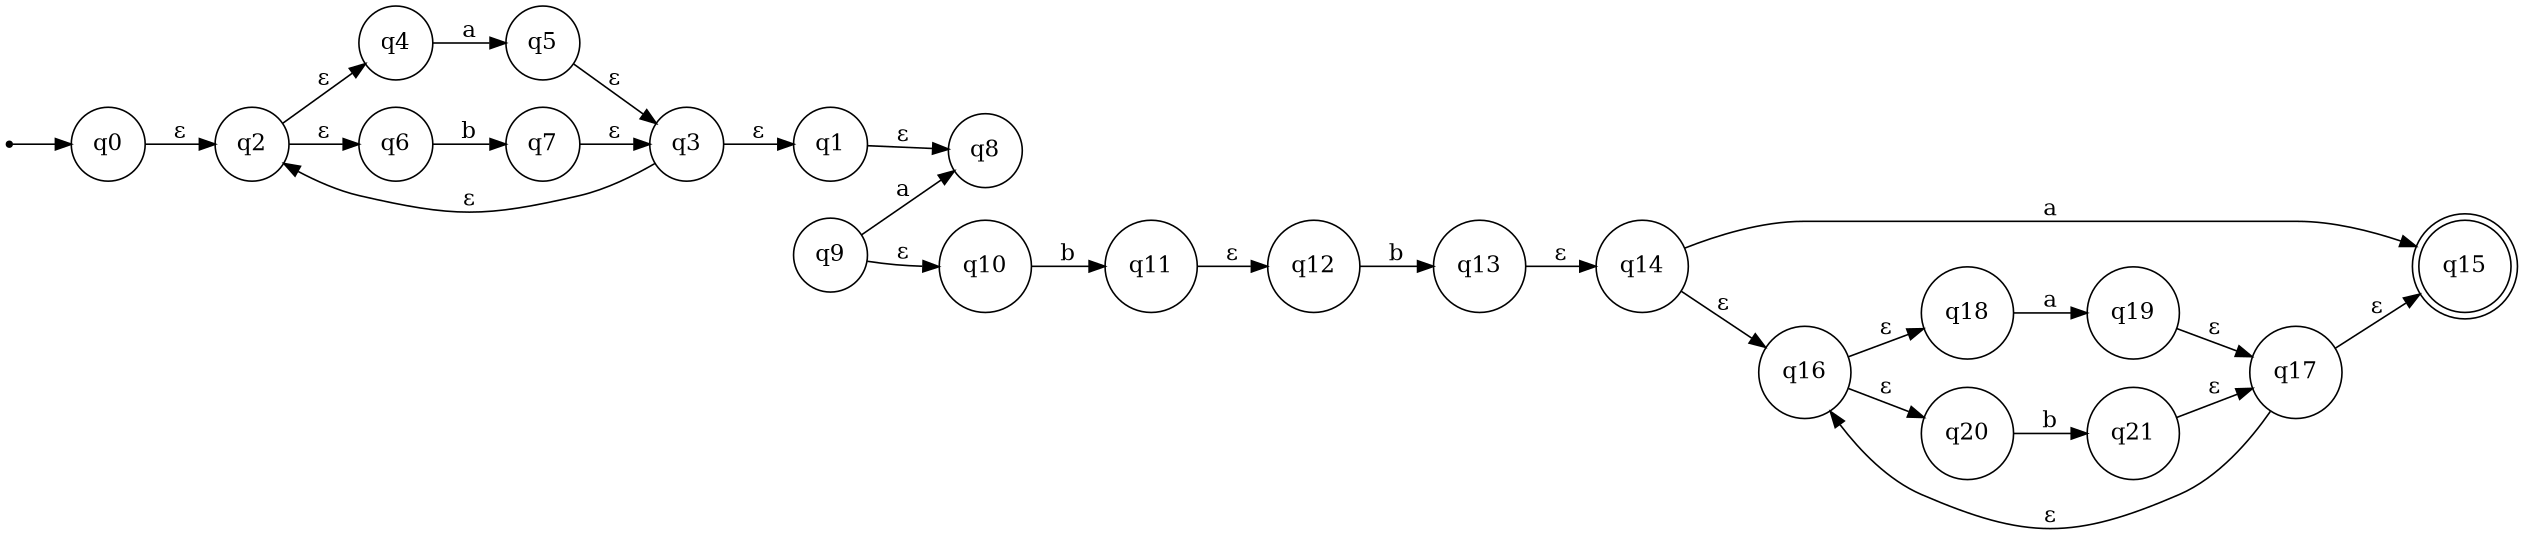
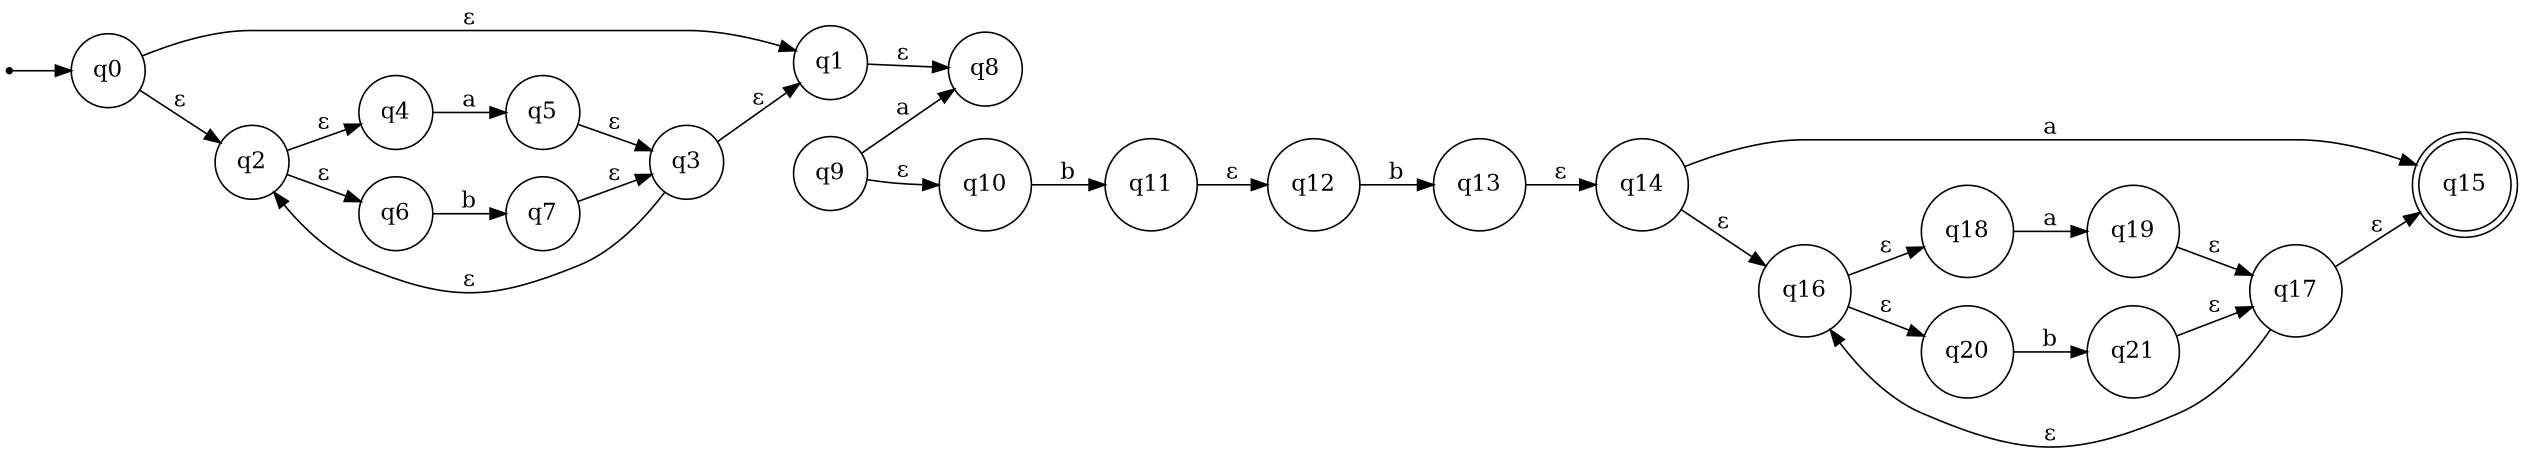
none -> (460, 31)
